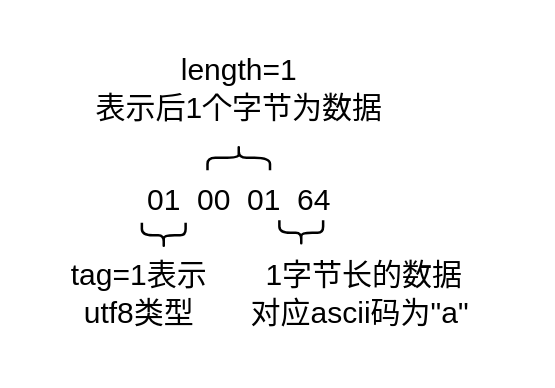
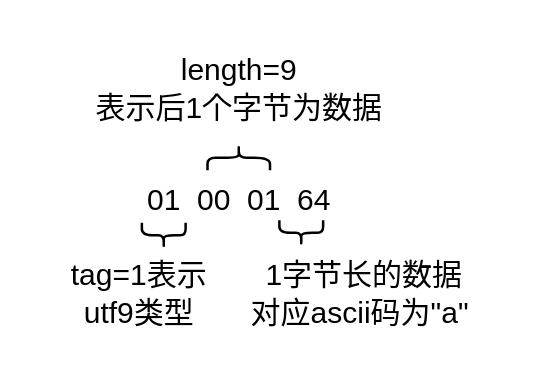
(240, 89) -> (240, 89)
(140, 294) -> (140, 294)
